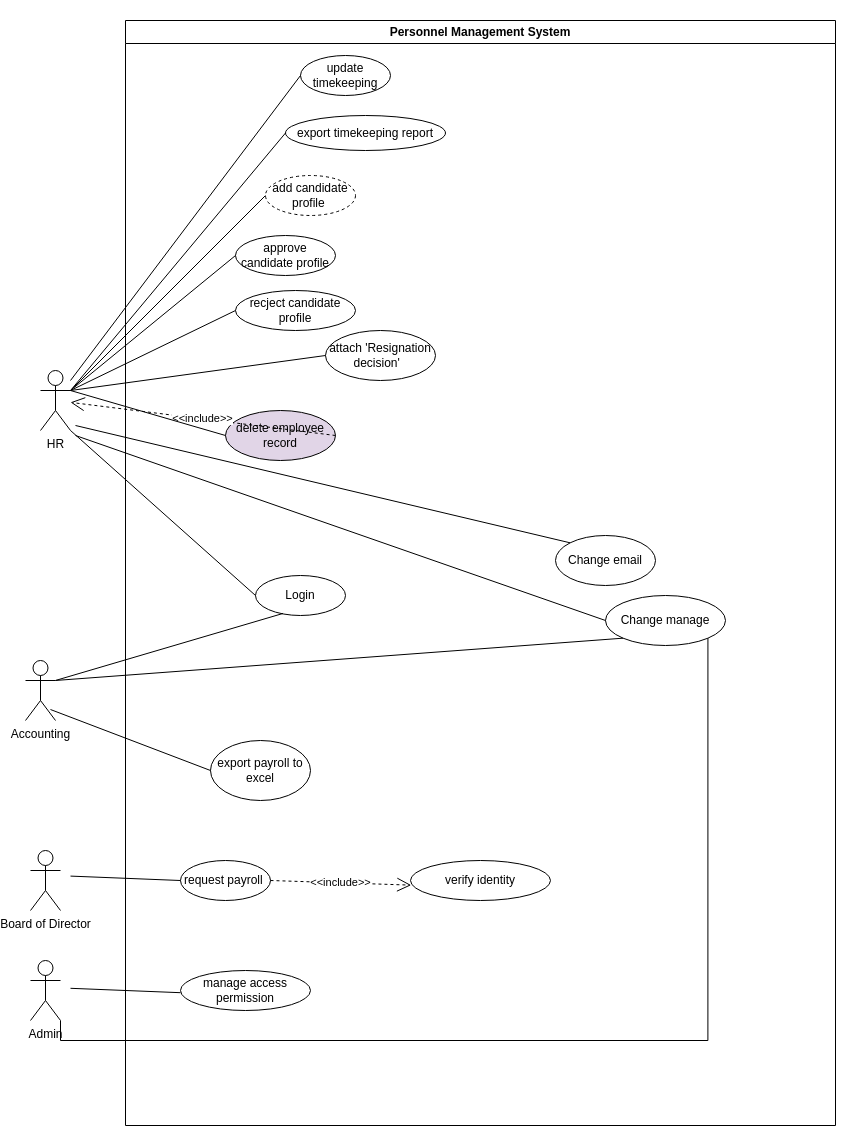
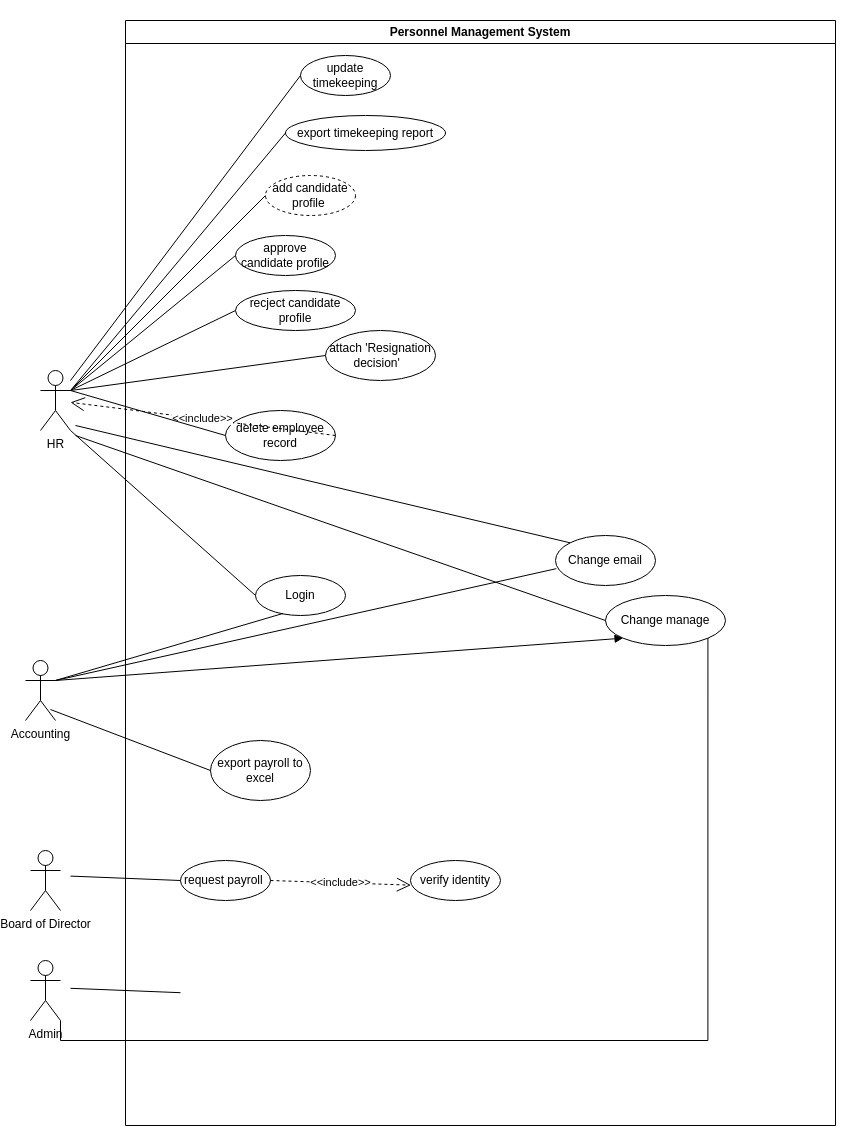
(281, 436) -> (281, 436)
none -> (311, 623)
(617, 639) -> (613, 639)
(481, 881) -> (456, 881)
(246, 991) -> none
